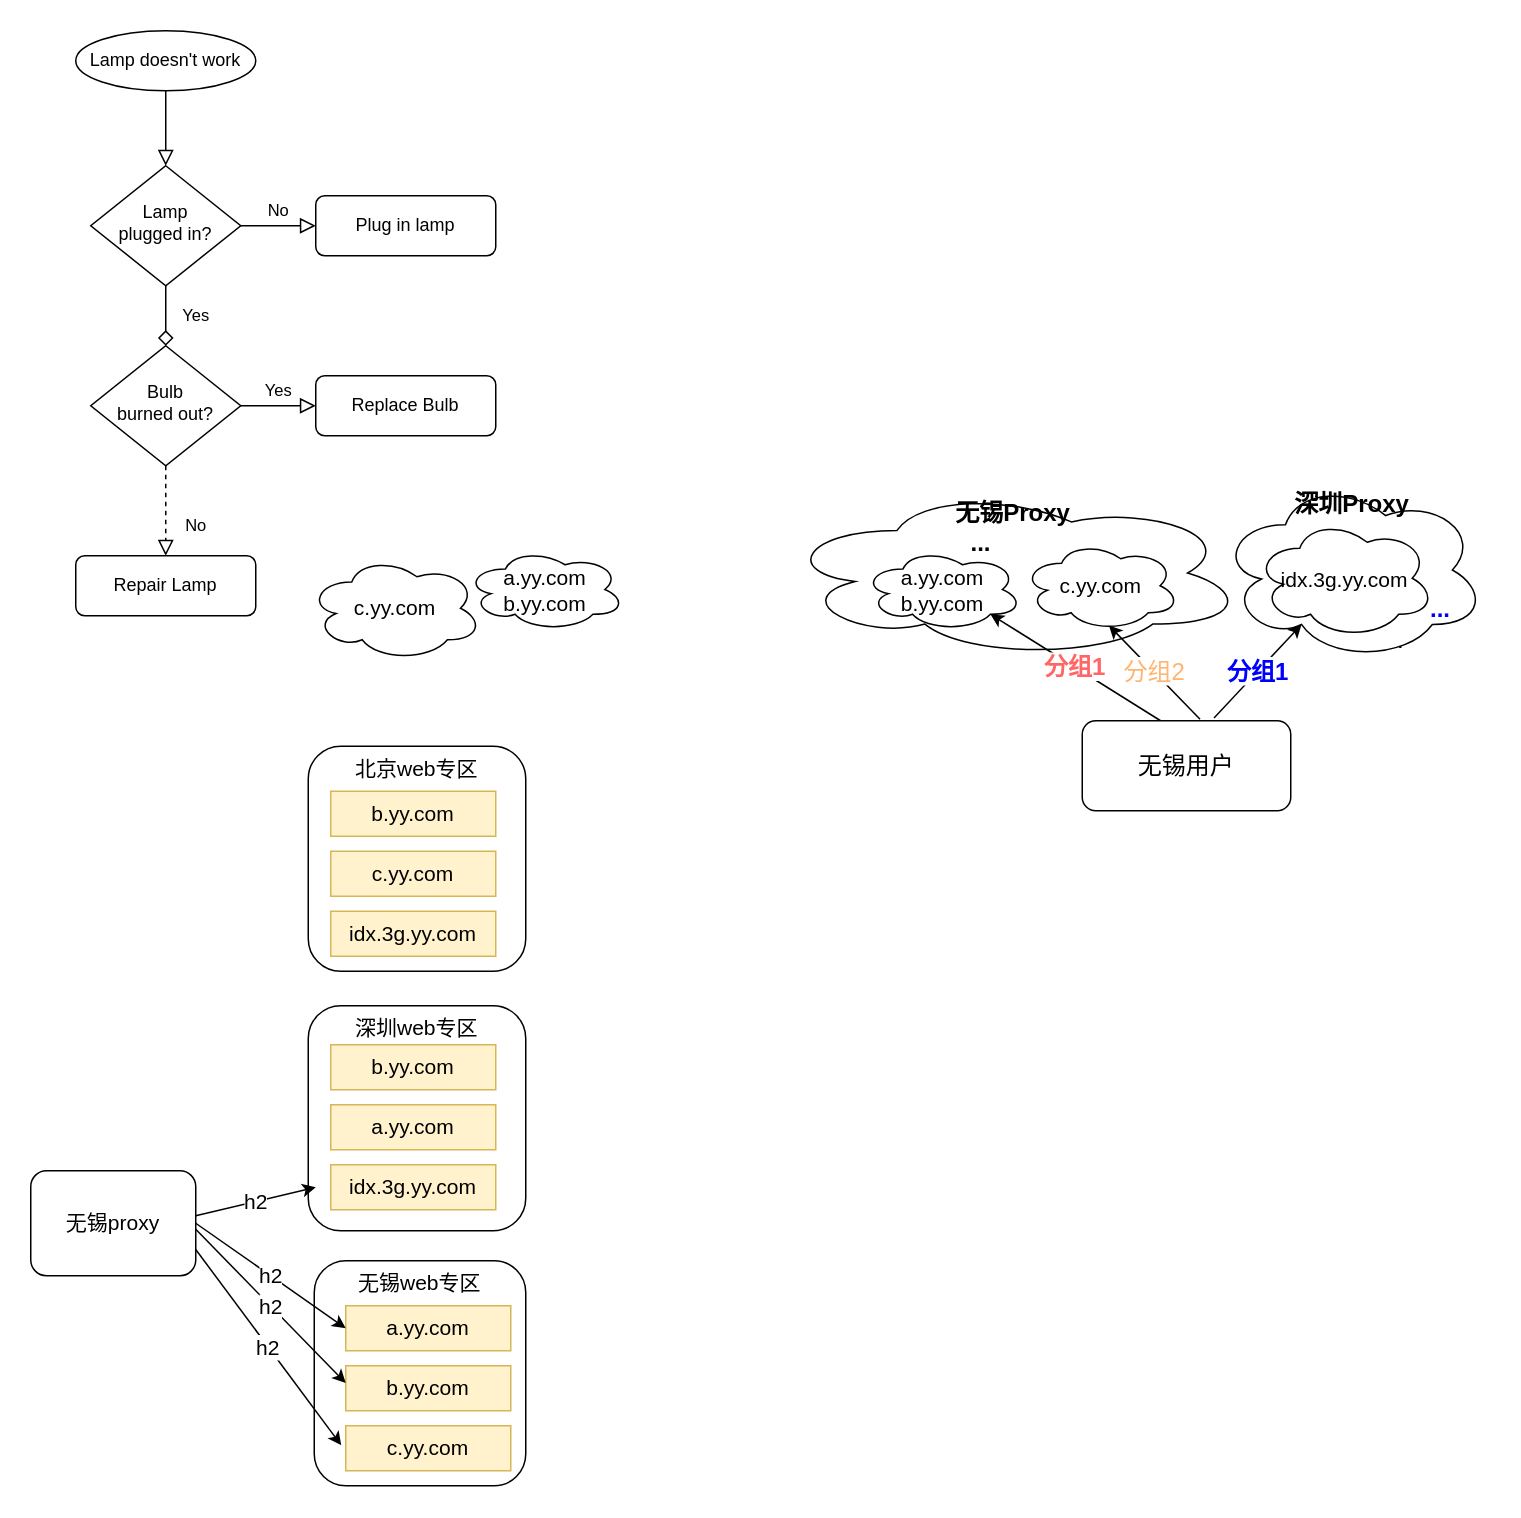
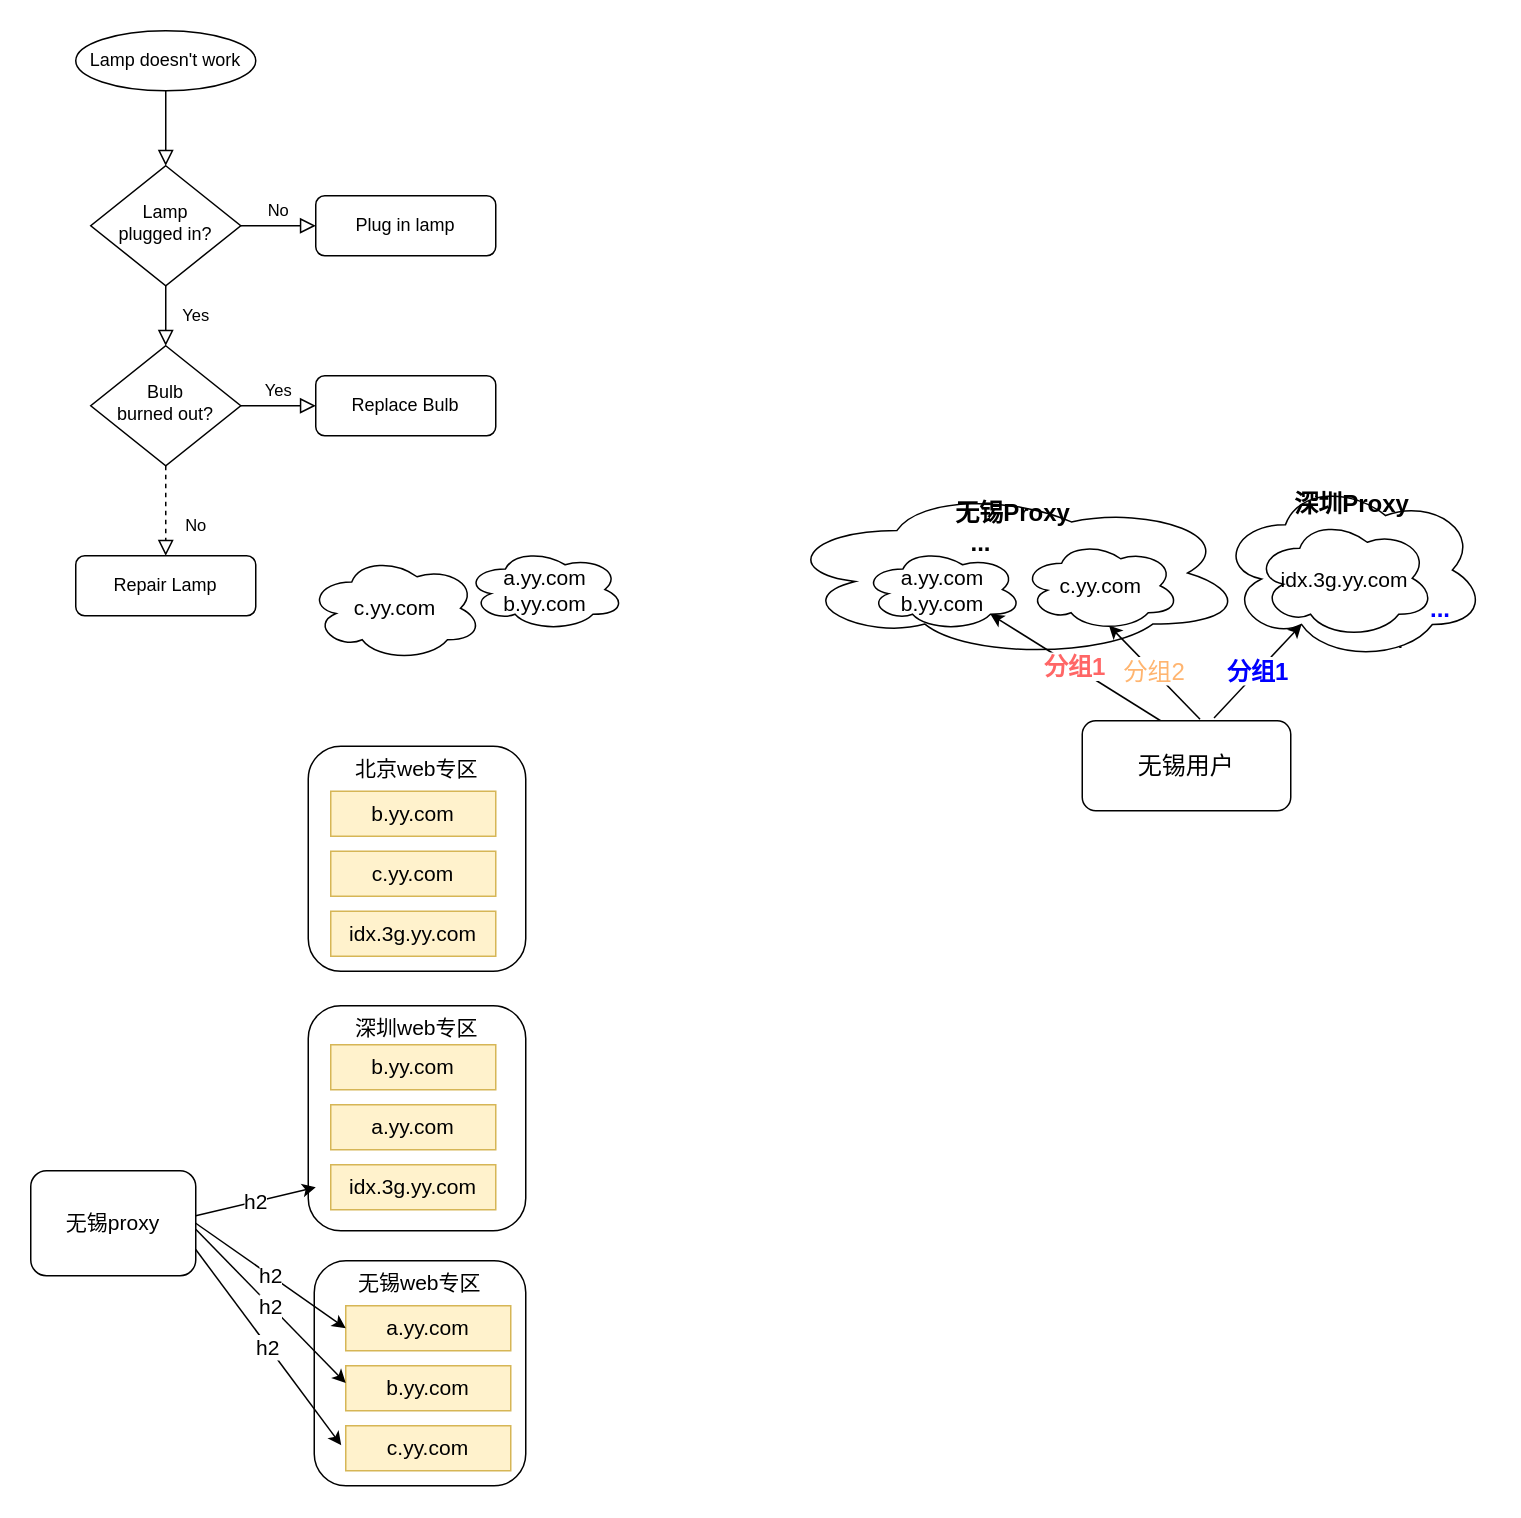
(166, 329) -> (166, 329)
